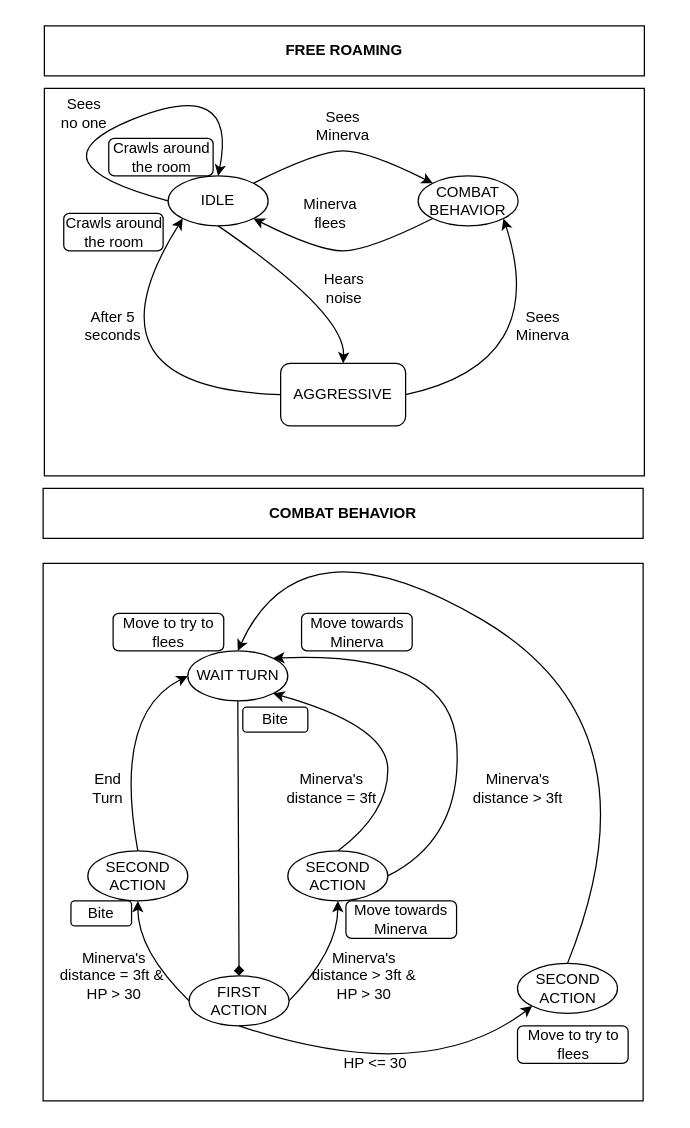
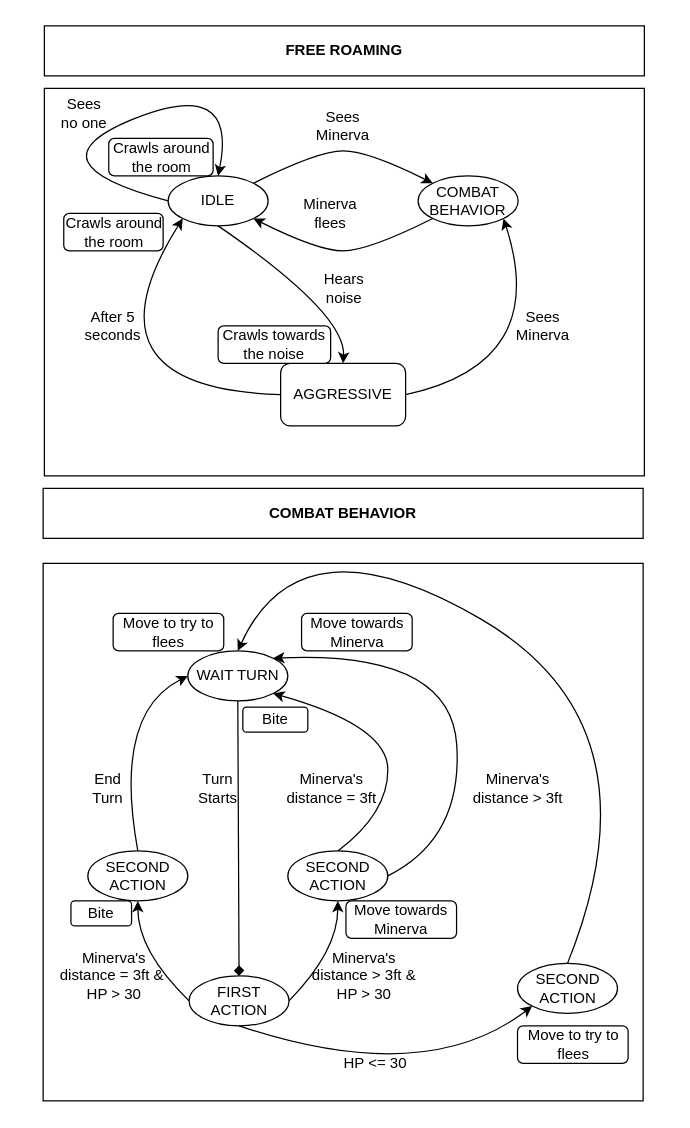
none -> (274, 344)
none -> (218, 788)
